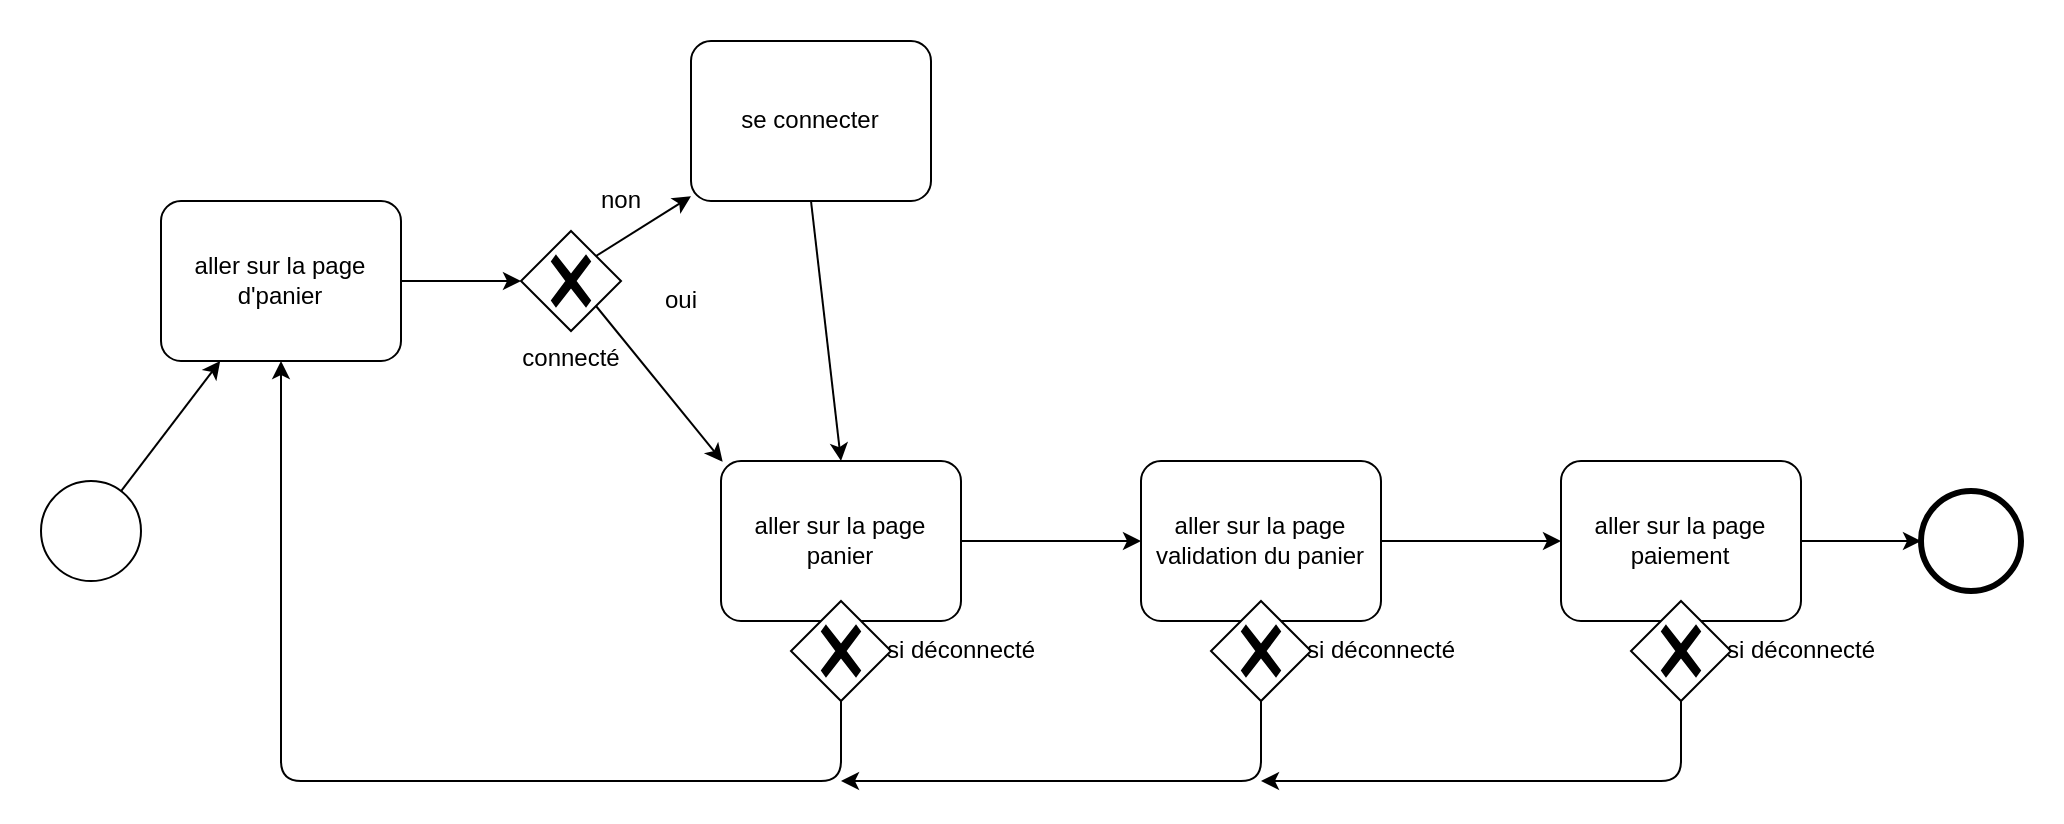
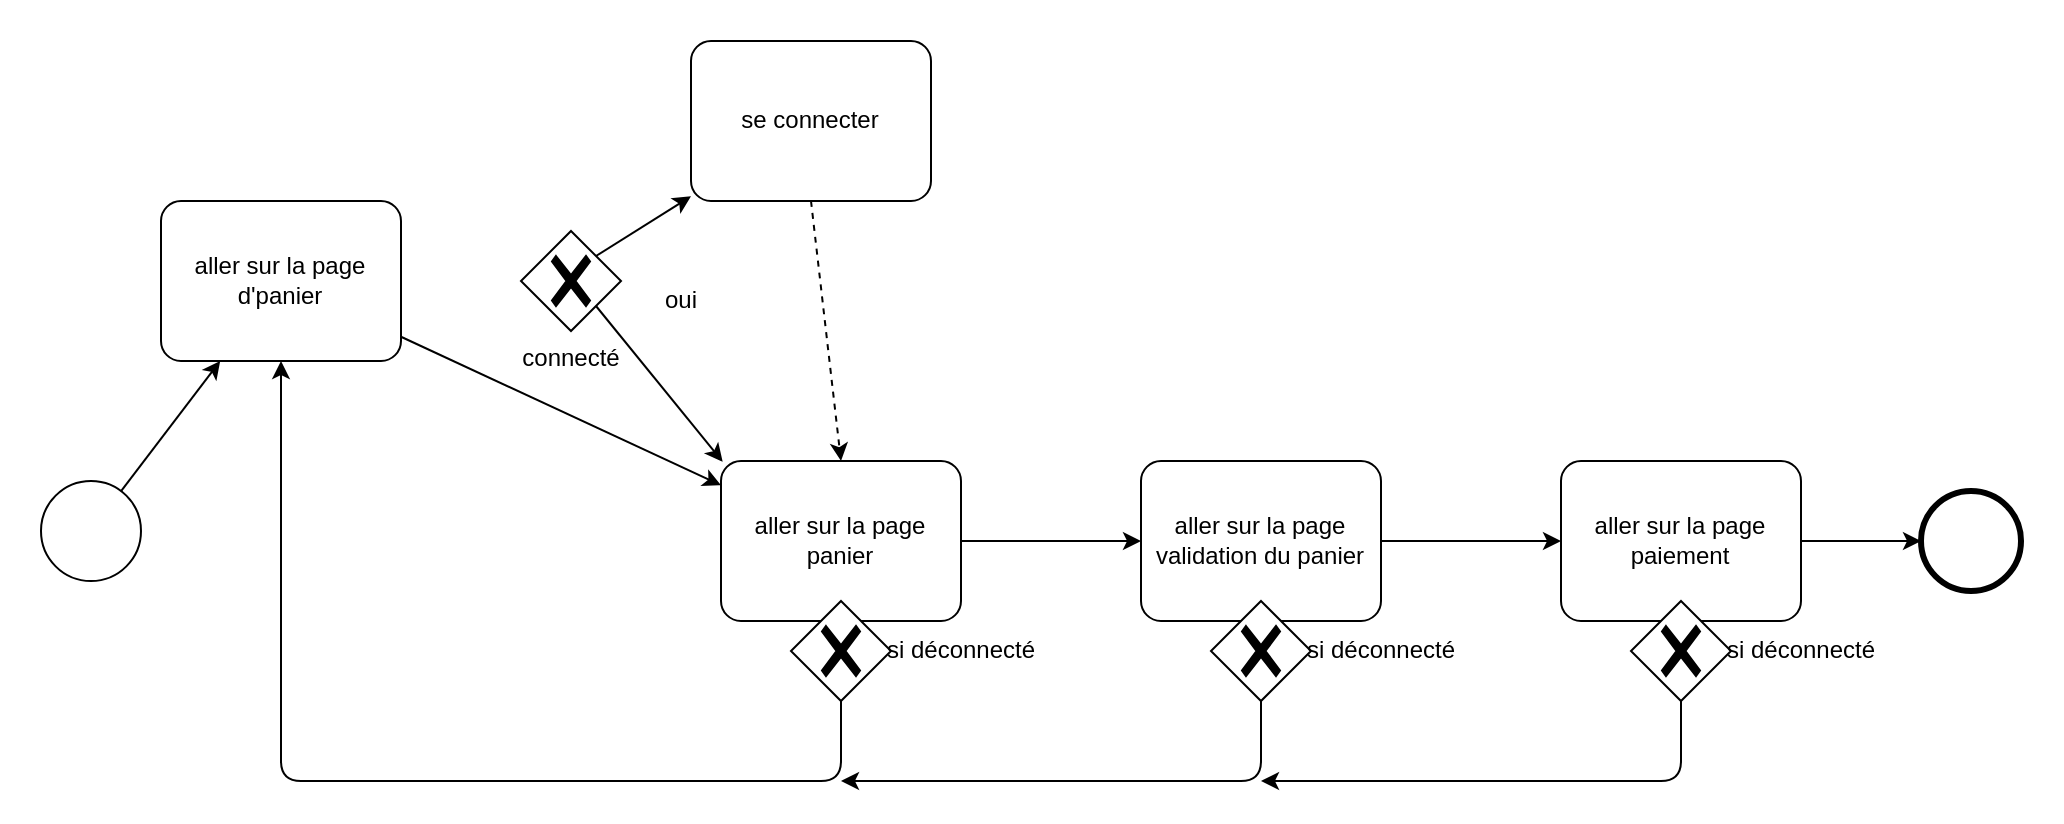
(621, 201) -> none
(454, 281) -> (555, 408)
(826, 327) -> (826, 327)
